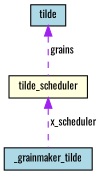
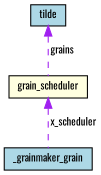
(48, 87) -> (48, 87)
(48, 159) -> (48, 159)
